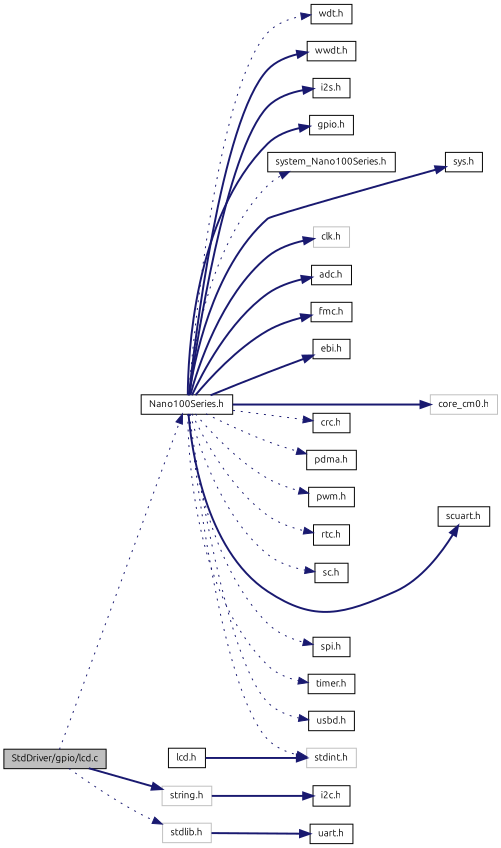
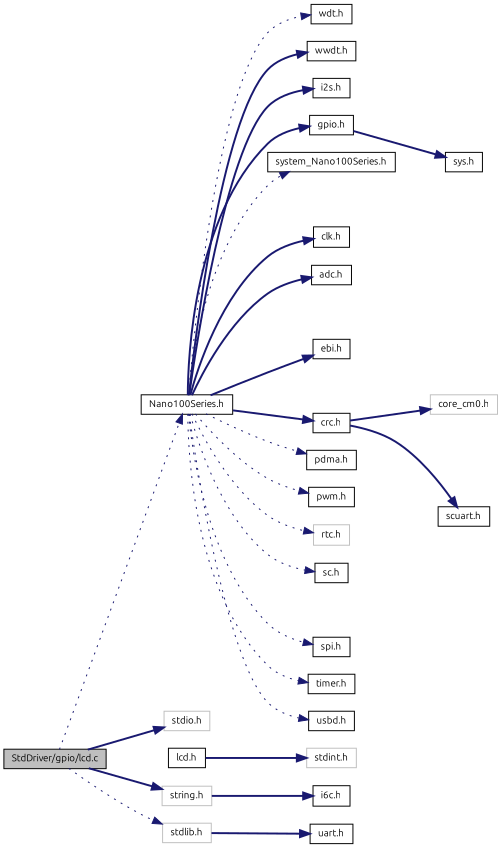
(260, 226) -> (395, 143)
(332, 237) -> (332, 237)
(332, 312) -> none
(326, 405) -> (385, 416)
(268, 415) -> (268, 415)
(332, 535) -> (332, 535)
(275, 596) -> (408, 451)
(219, 606) -> none
none -> (187, 721)
(332, 796) -> (332, 796)
